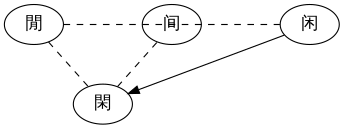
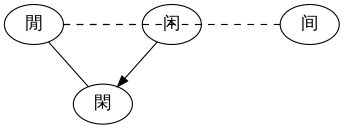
(68, 64) -> (68, 64)
(137, 64) -> (172, 25)
